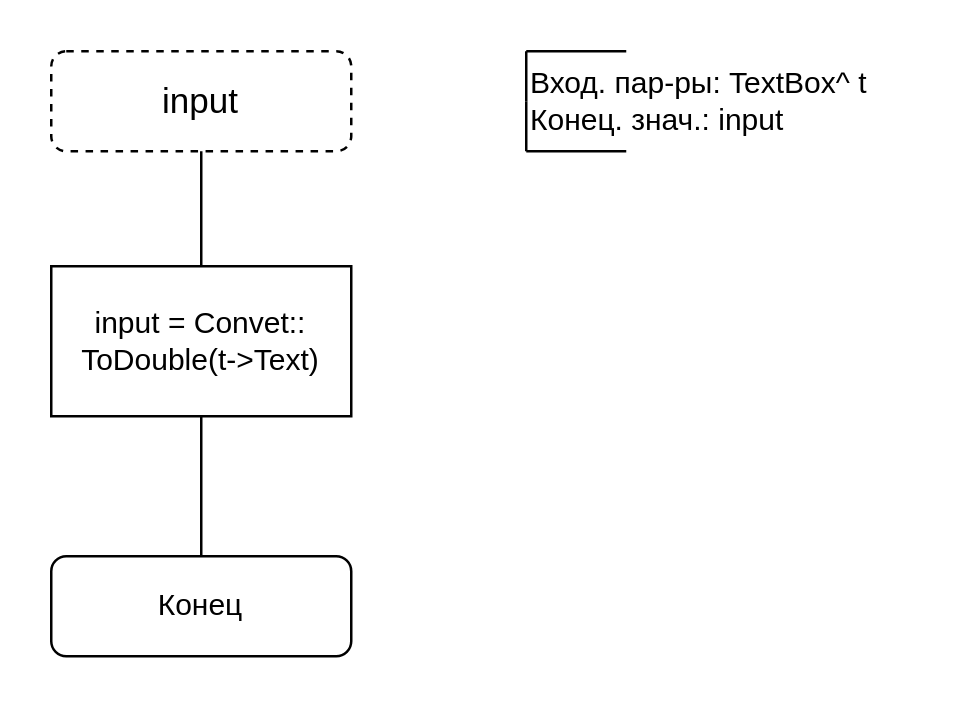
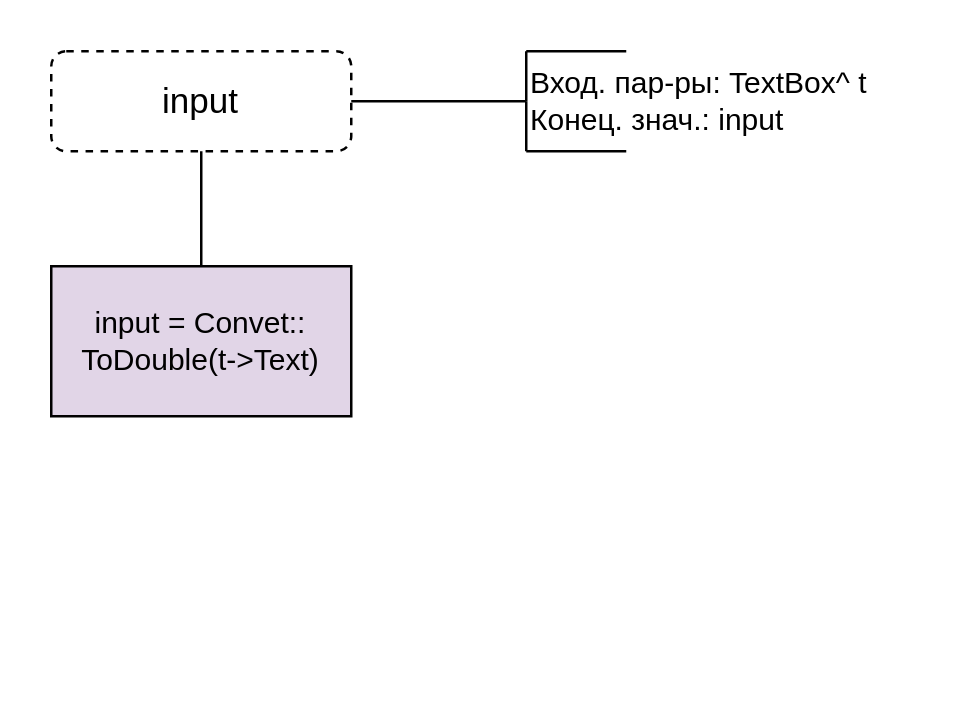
none -> (436, 101)
(201, 341) -> (201, 341)
(201, 486) -> none
(201, 606) -> none
